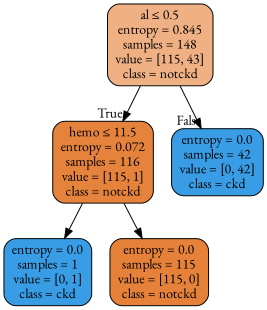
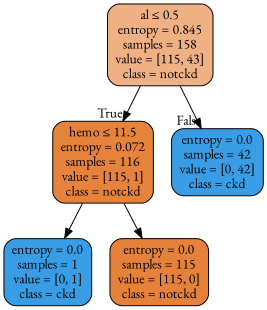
(160, 44) -> (160, 44)
